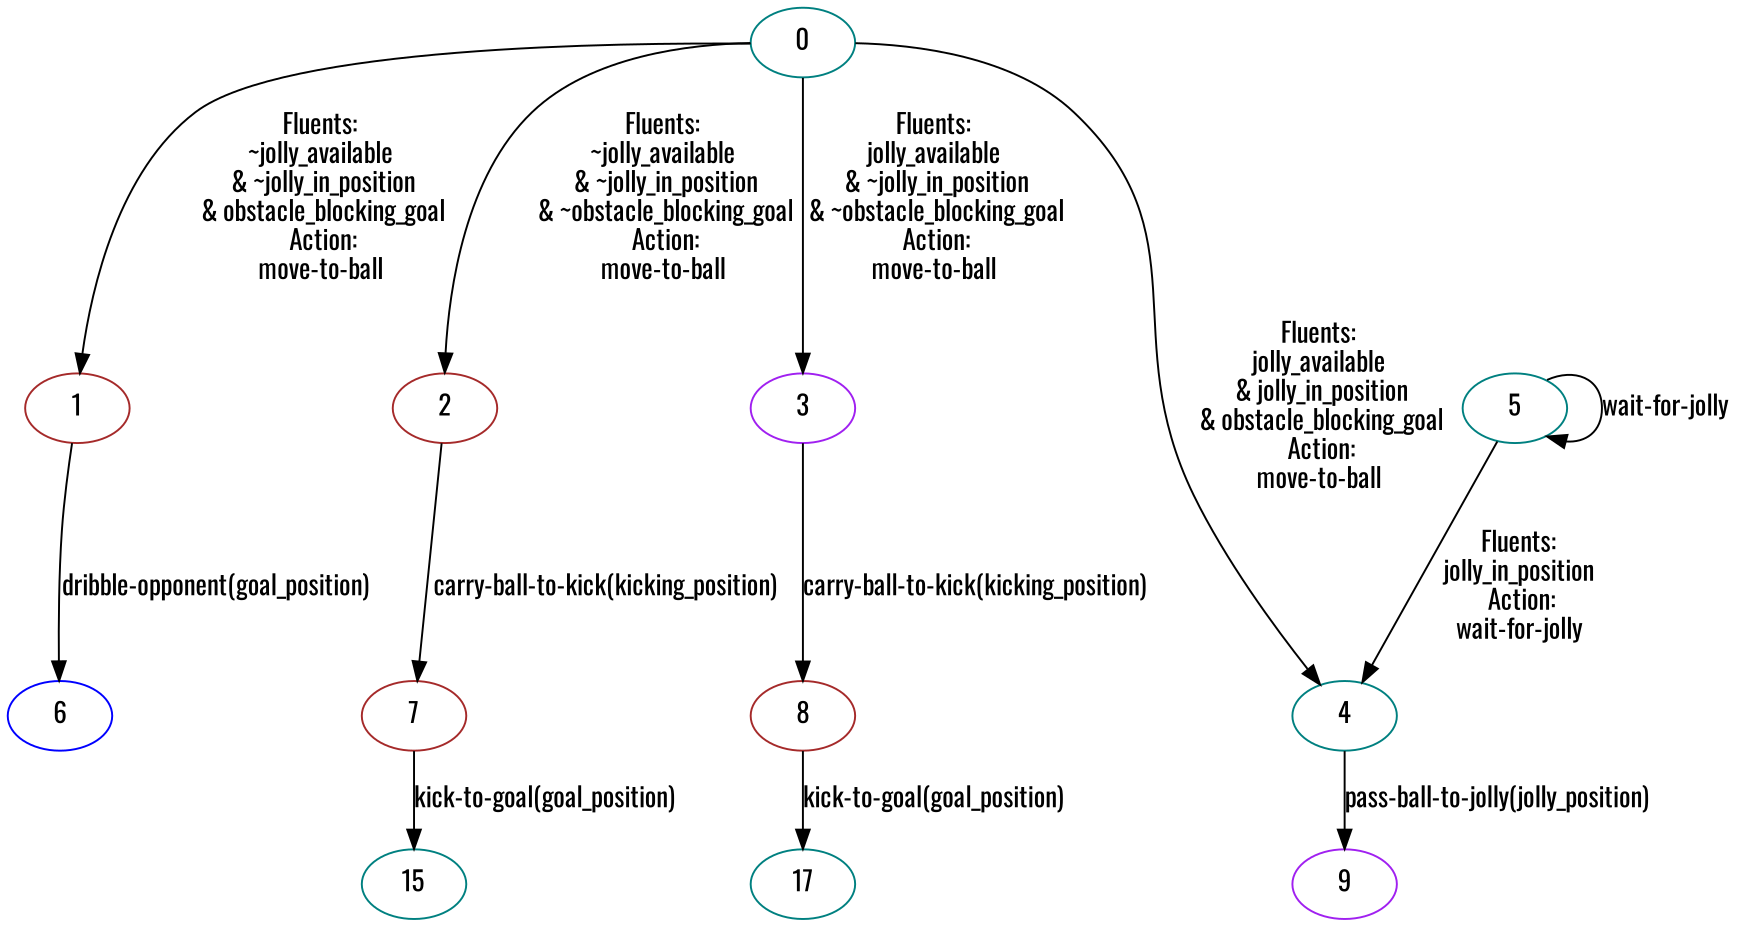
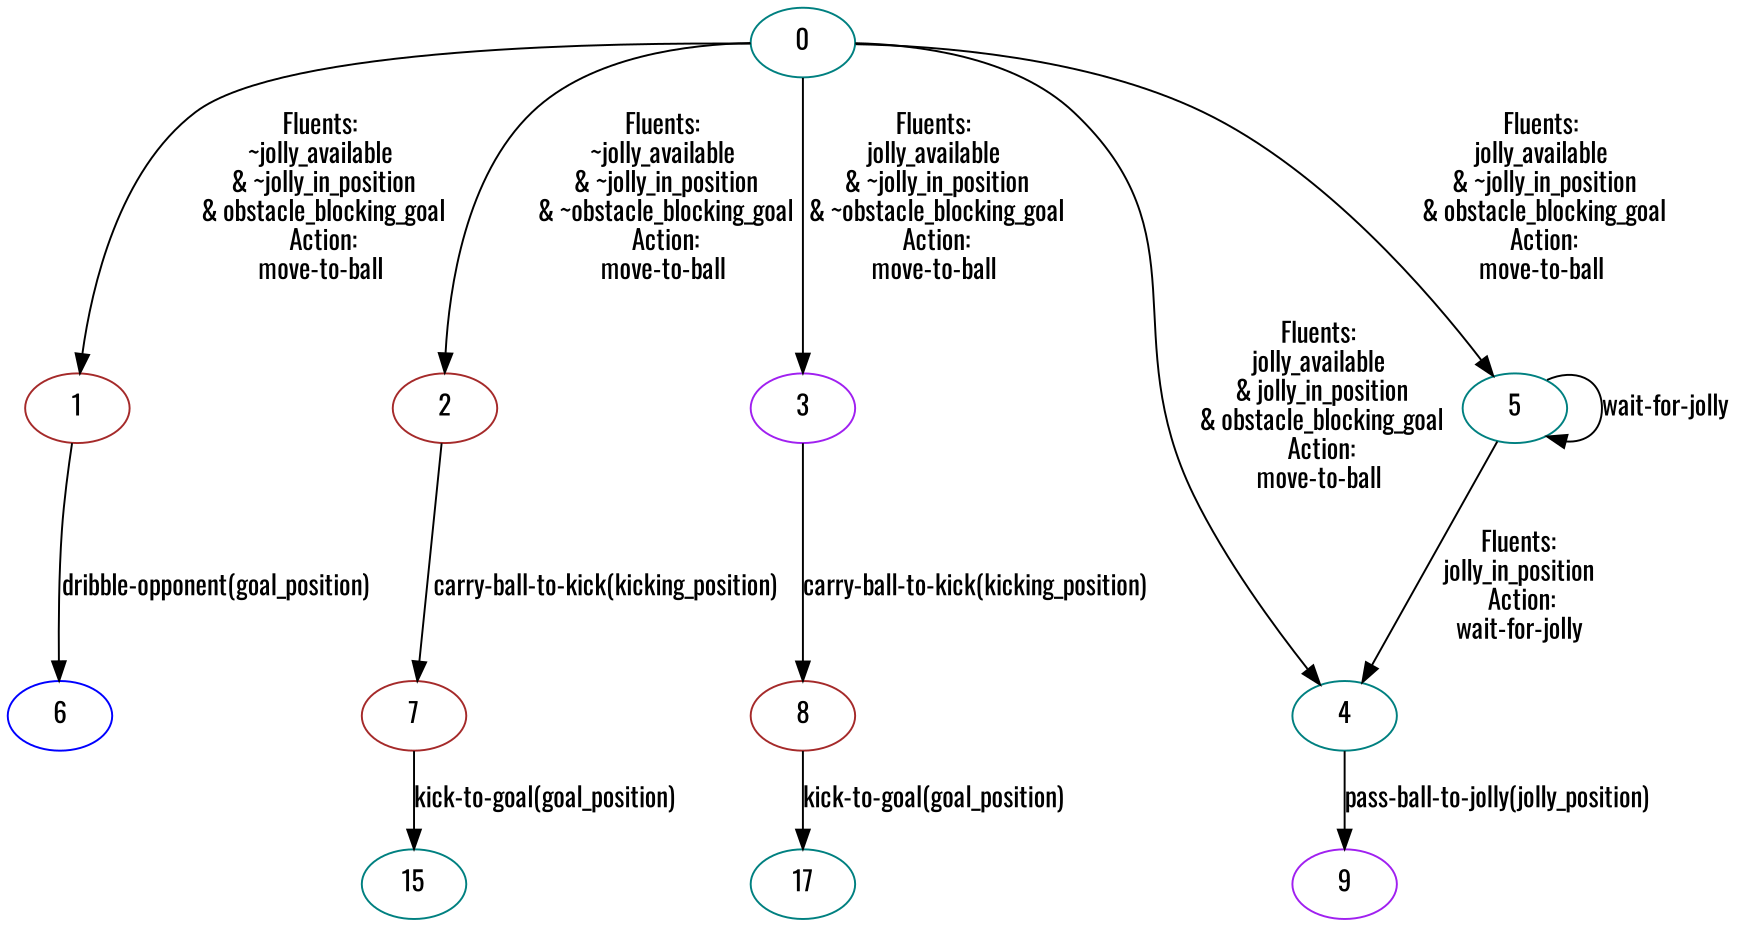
none -> (1212, 117)
